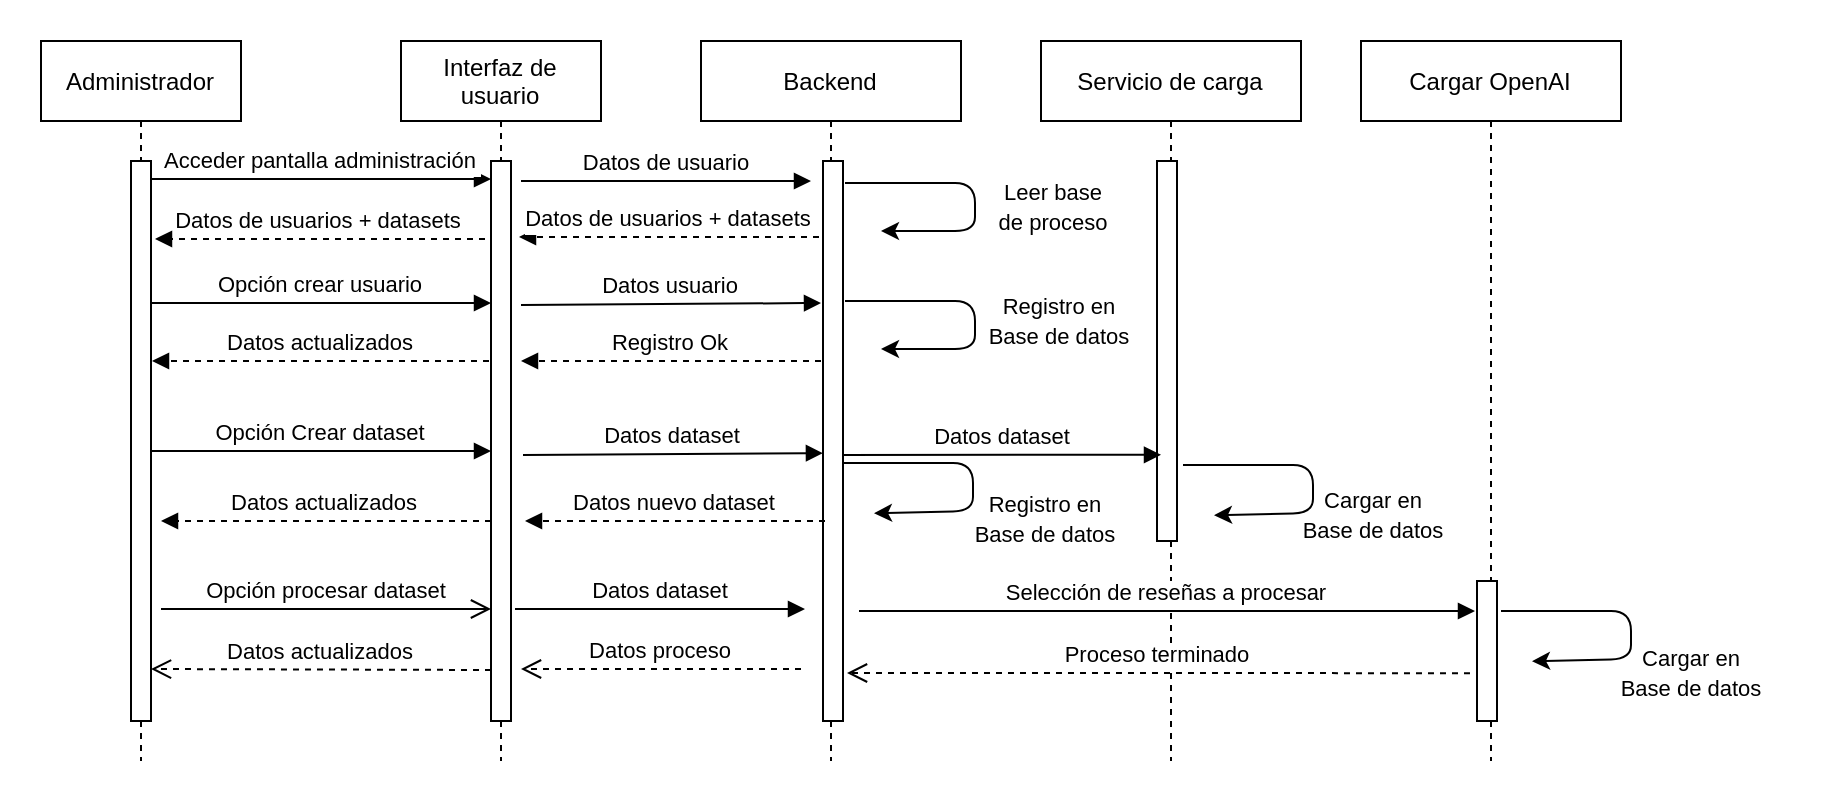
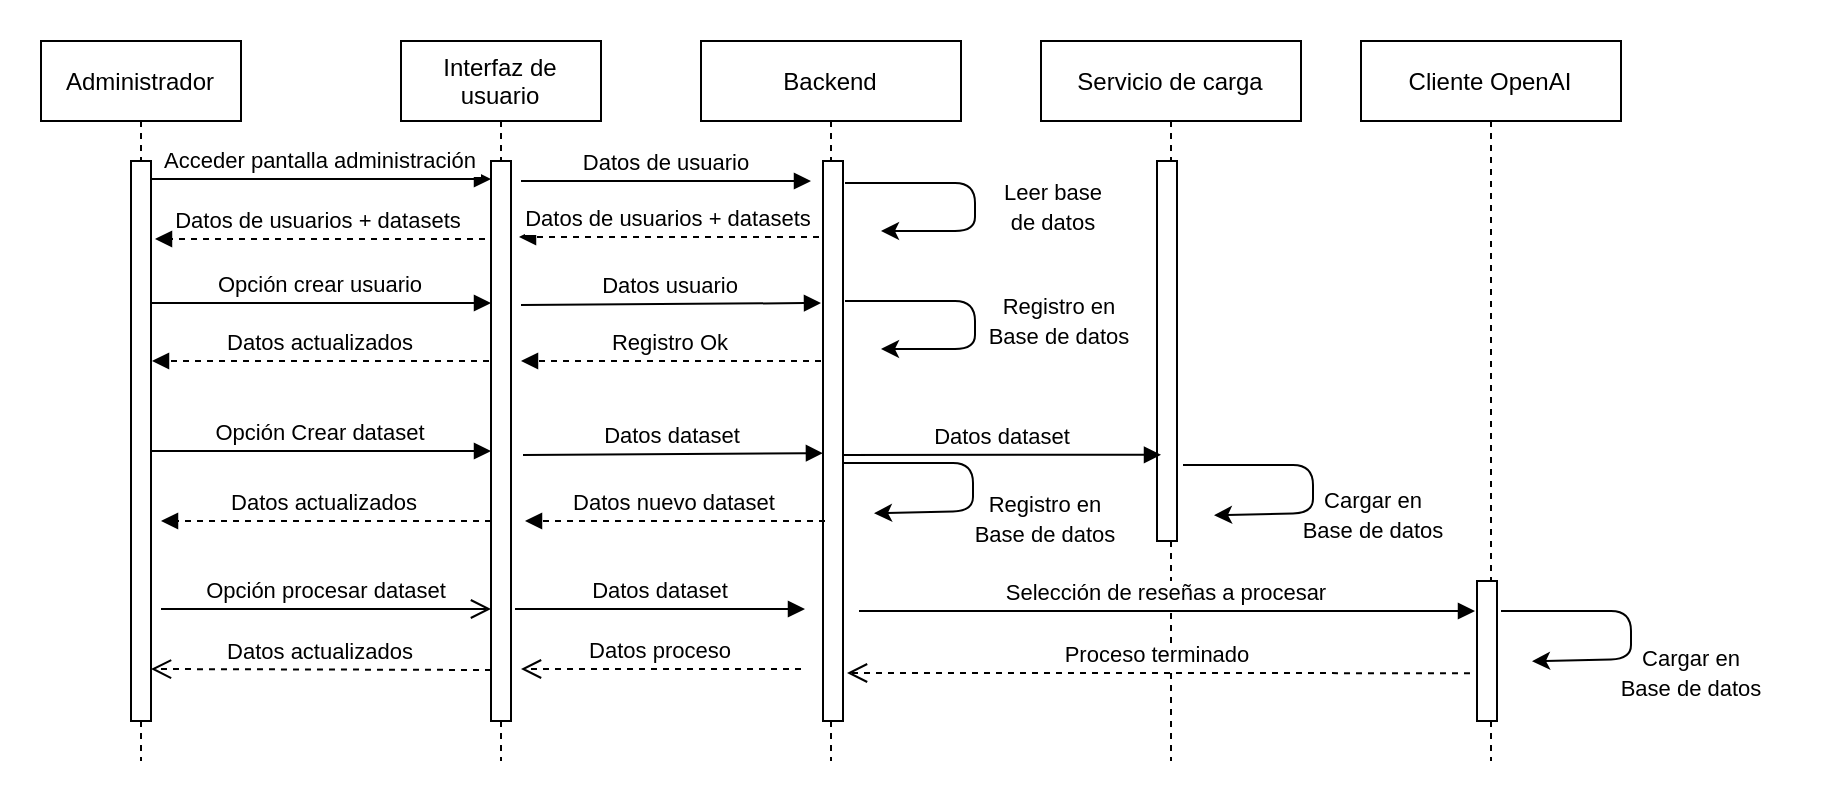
(1490, 82) -> (1490, 82)
(1054, 207) -> (1054, 207)
